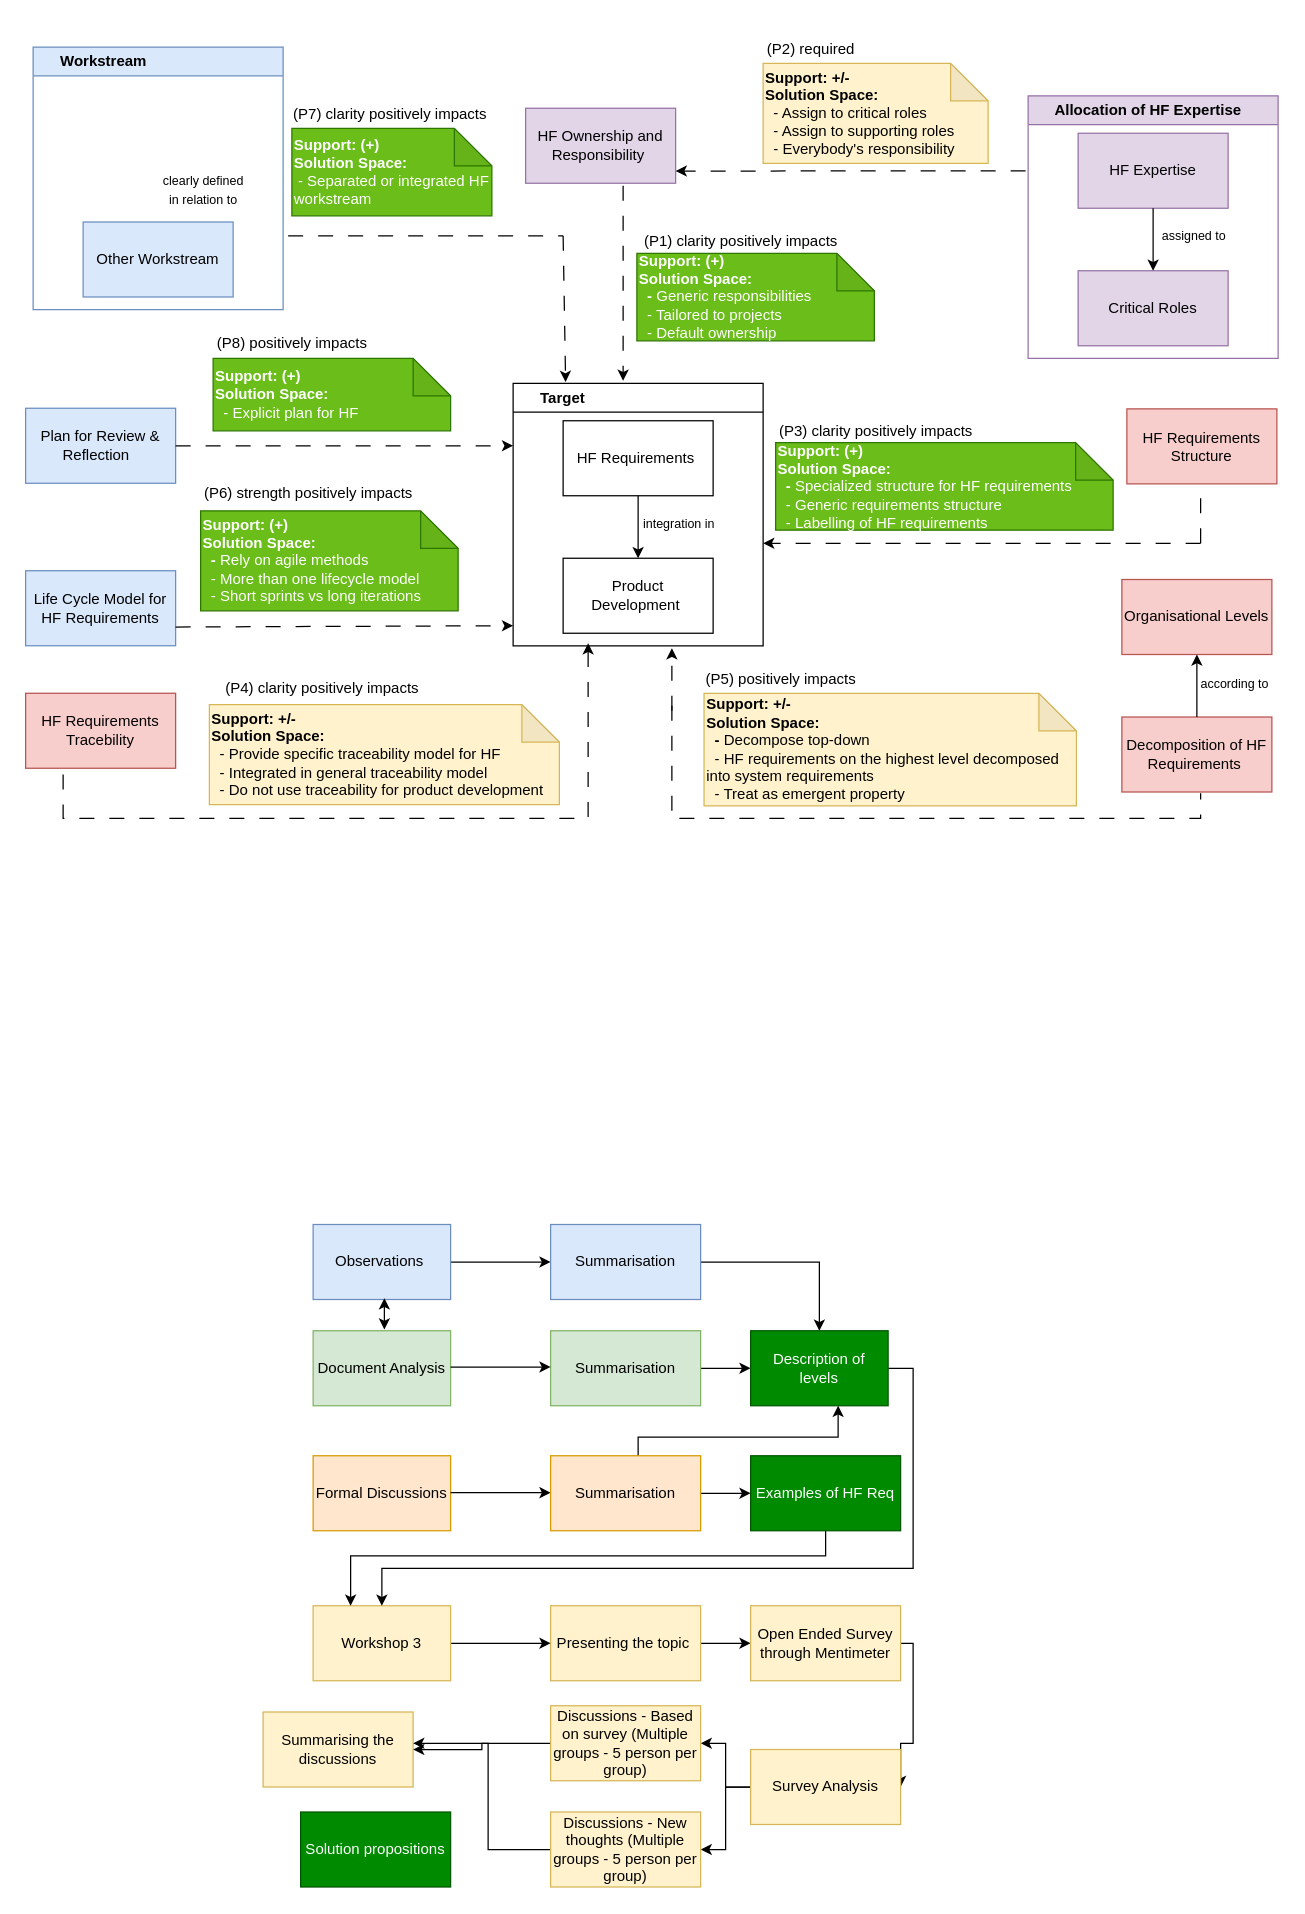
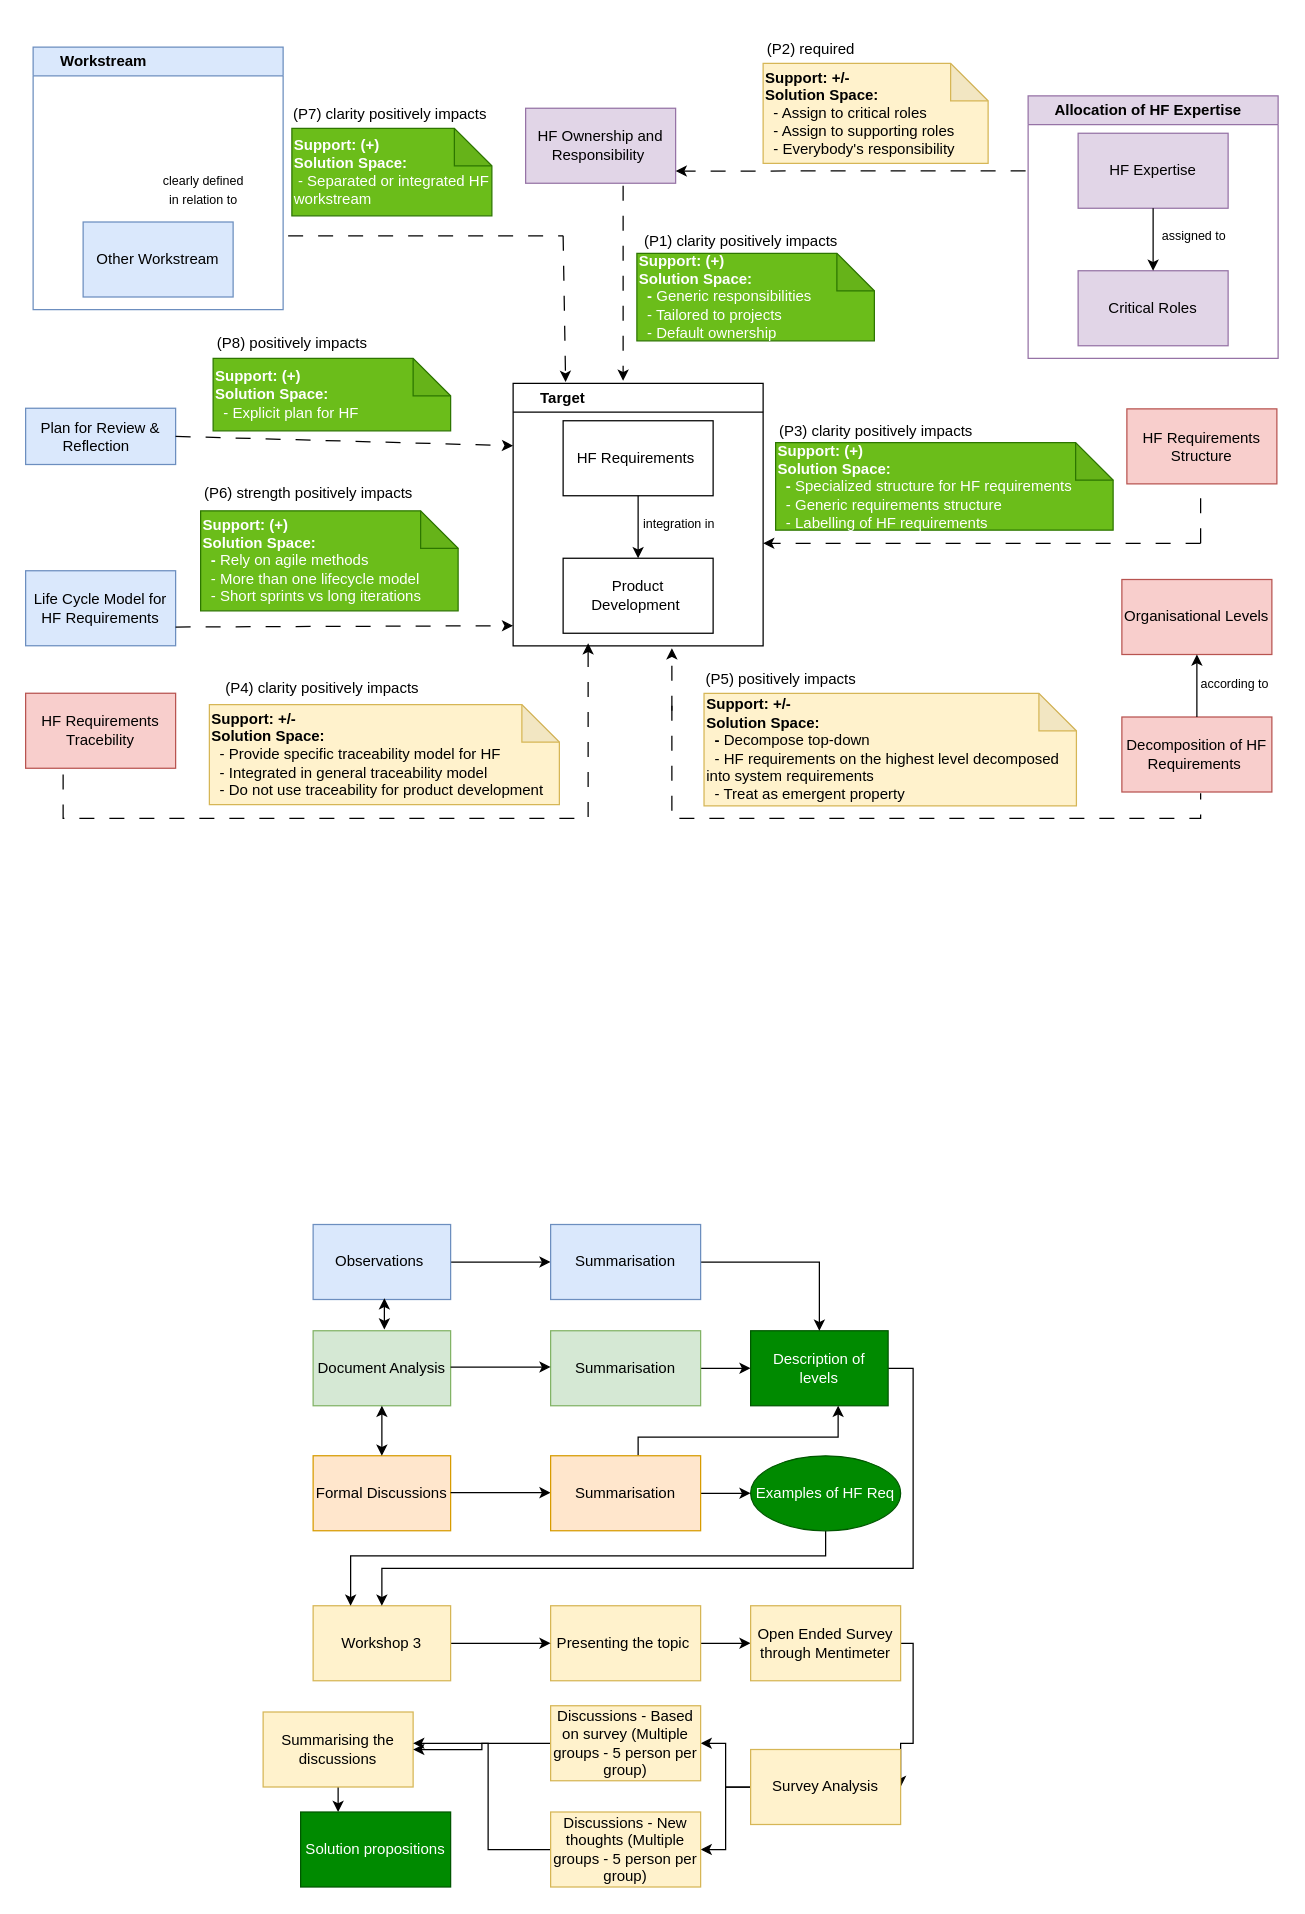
(101, 446) -> (101, 436)
none -> (382, 1431)
(826, 1493) -> (826, 1493)
none -> (338, 1795)
